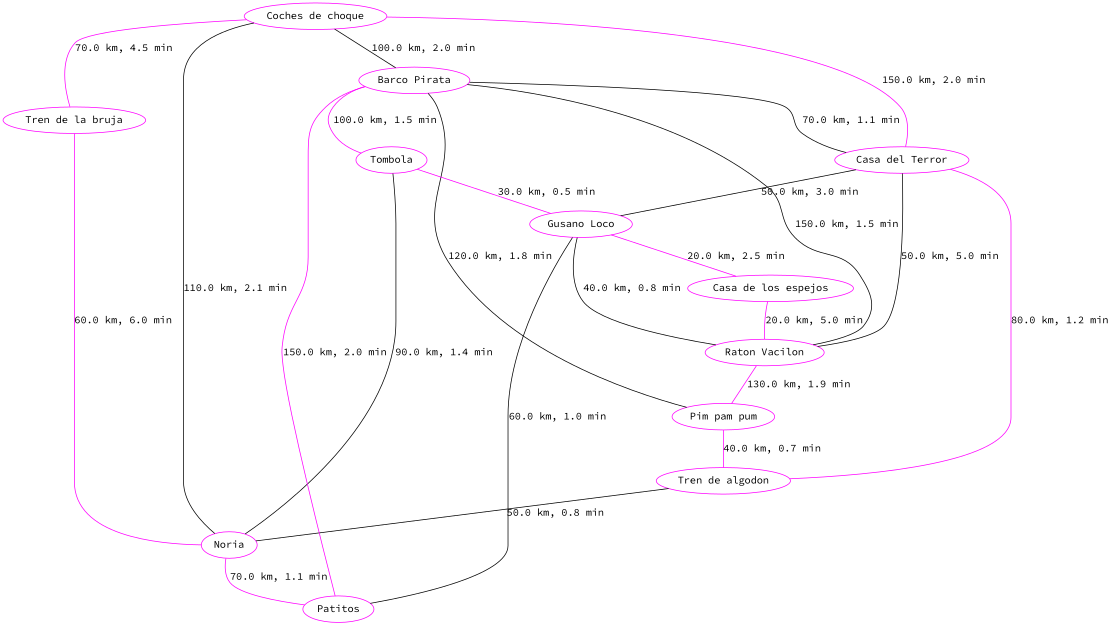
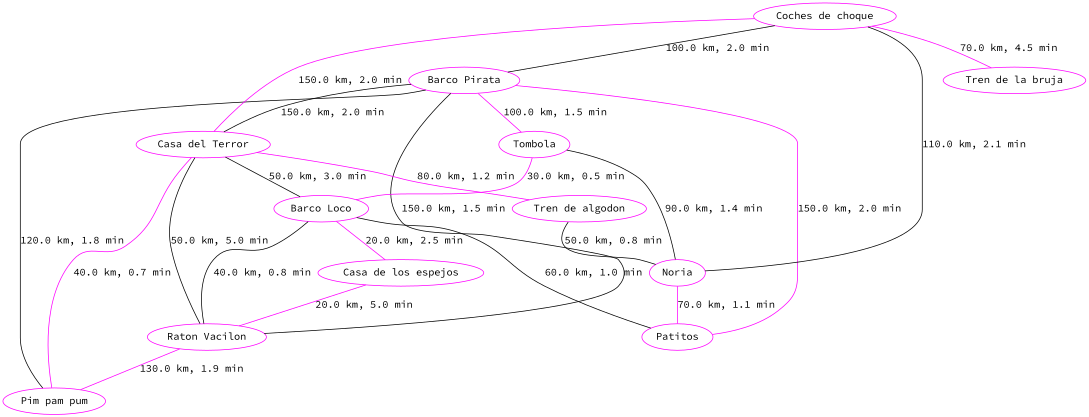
(851, 120) -> (333, 112)
(581, 224) -> (321, 209)
(74, 386) -> none
(723, 449) -> (87, 252)
